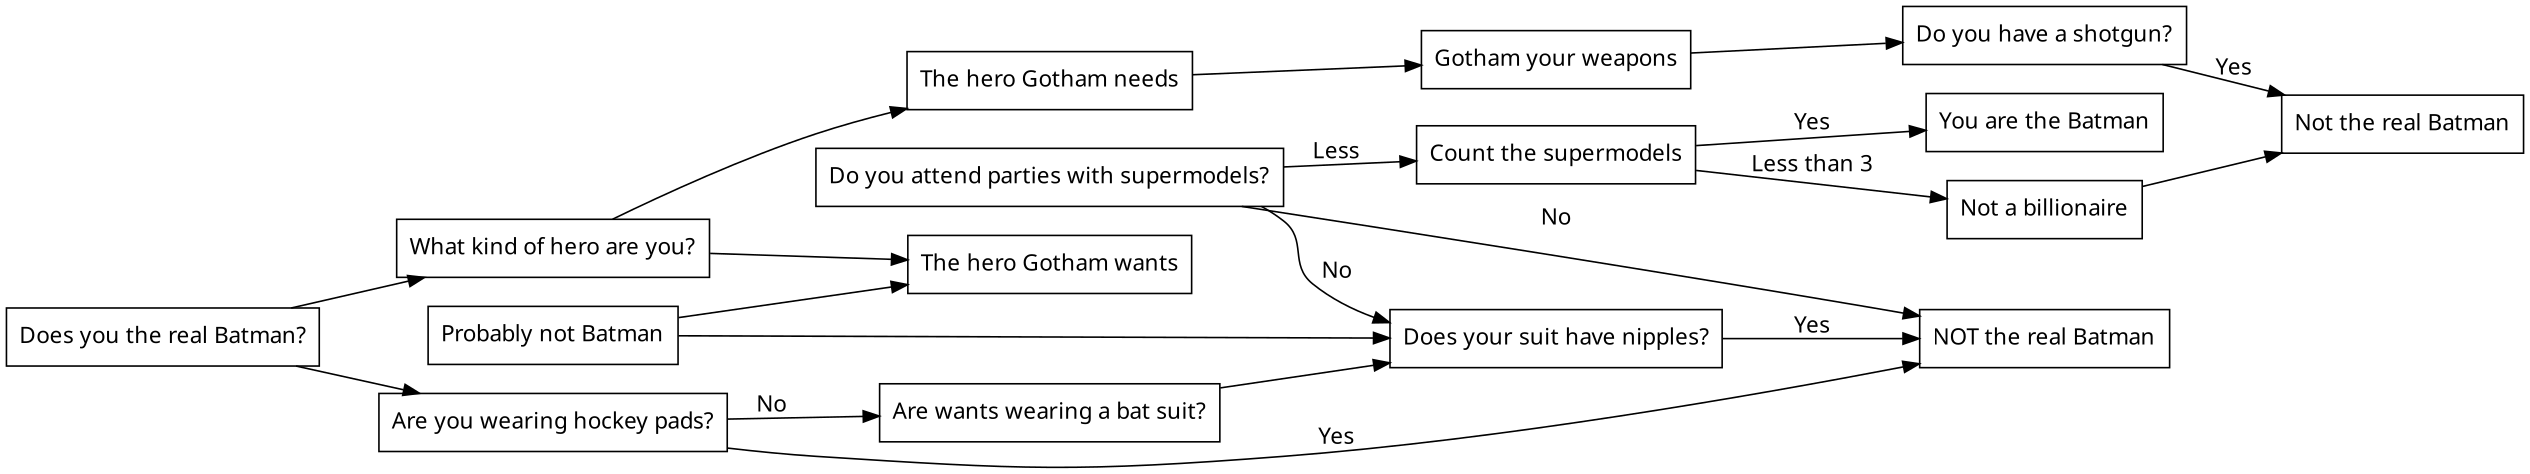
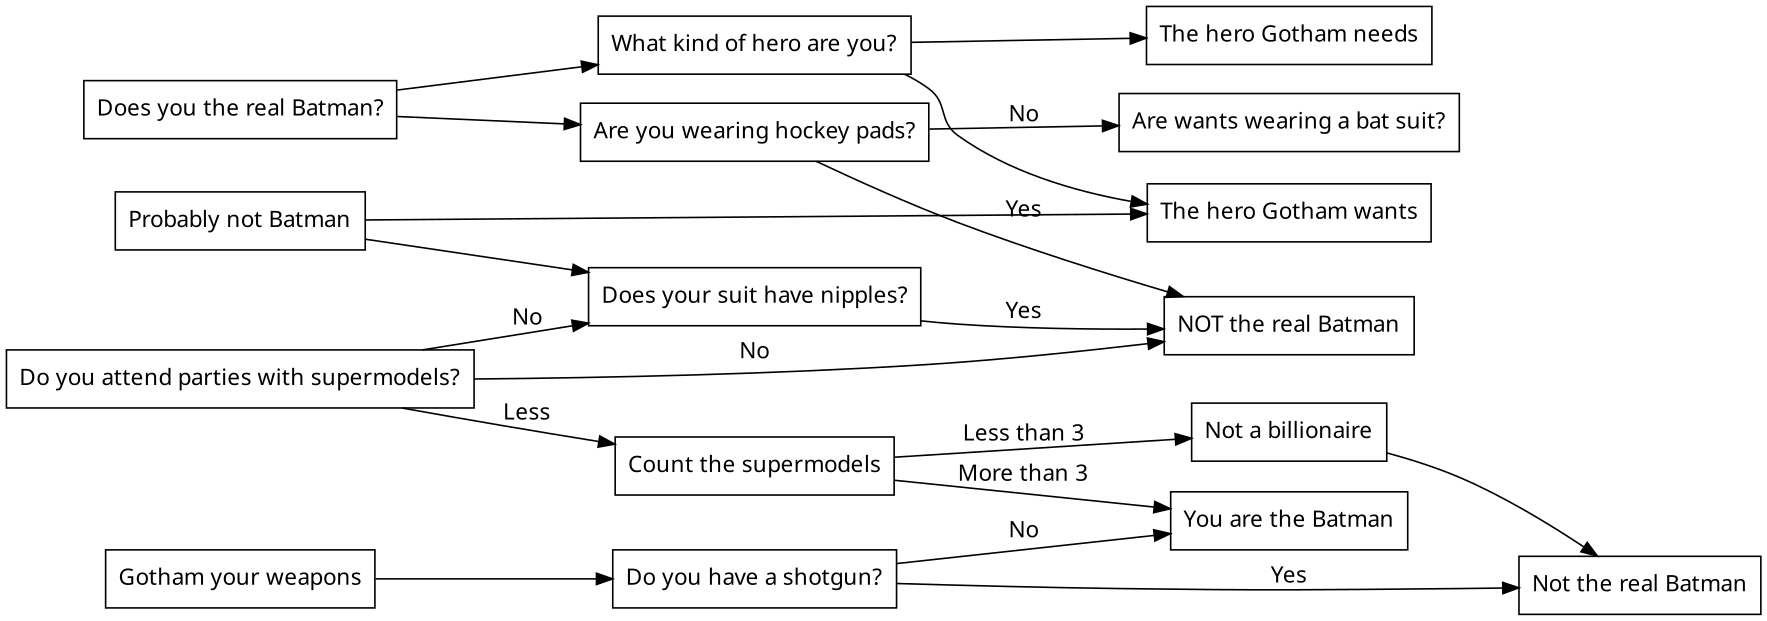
(1299, 70) -> none
(1812, 123) -> (1024, 475)
(1297, 377) -> none
none -> (1025, 550)
